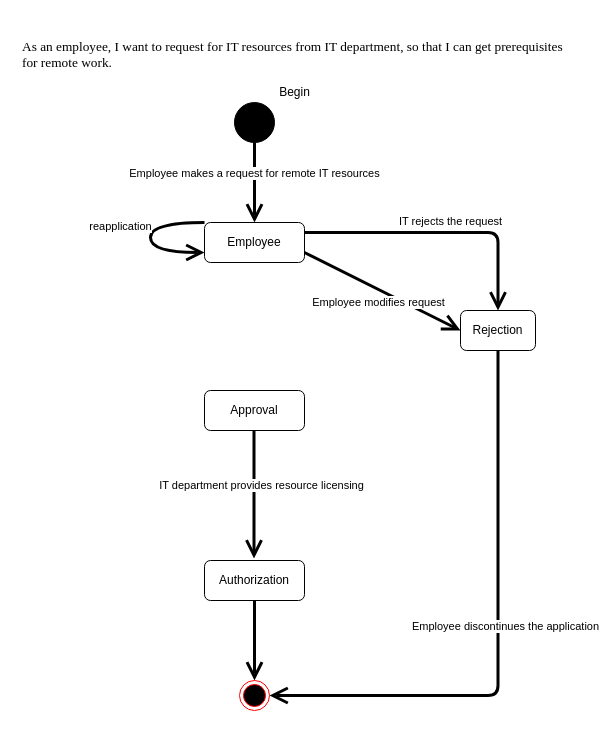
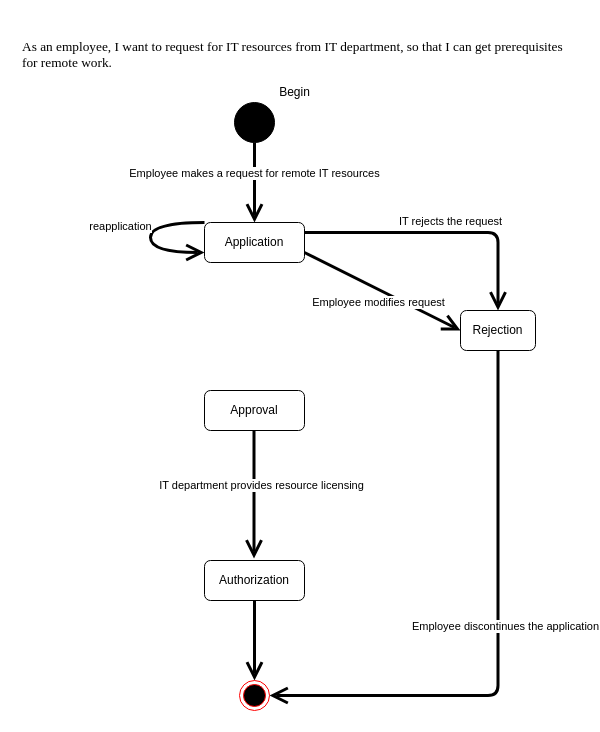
(255, 243) -> (255, 243)
